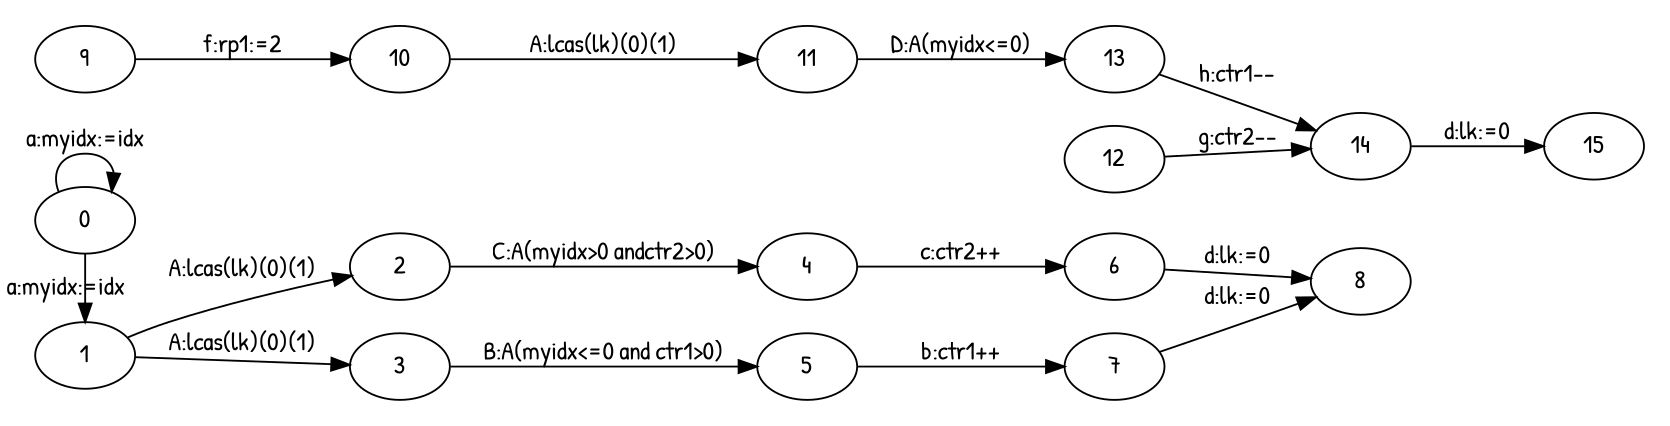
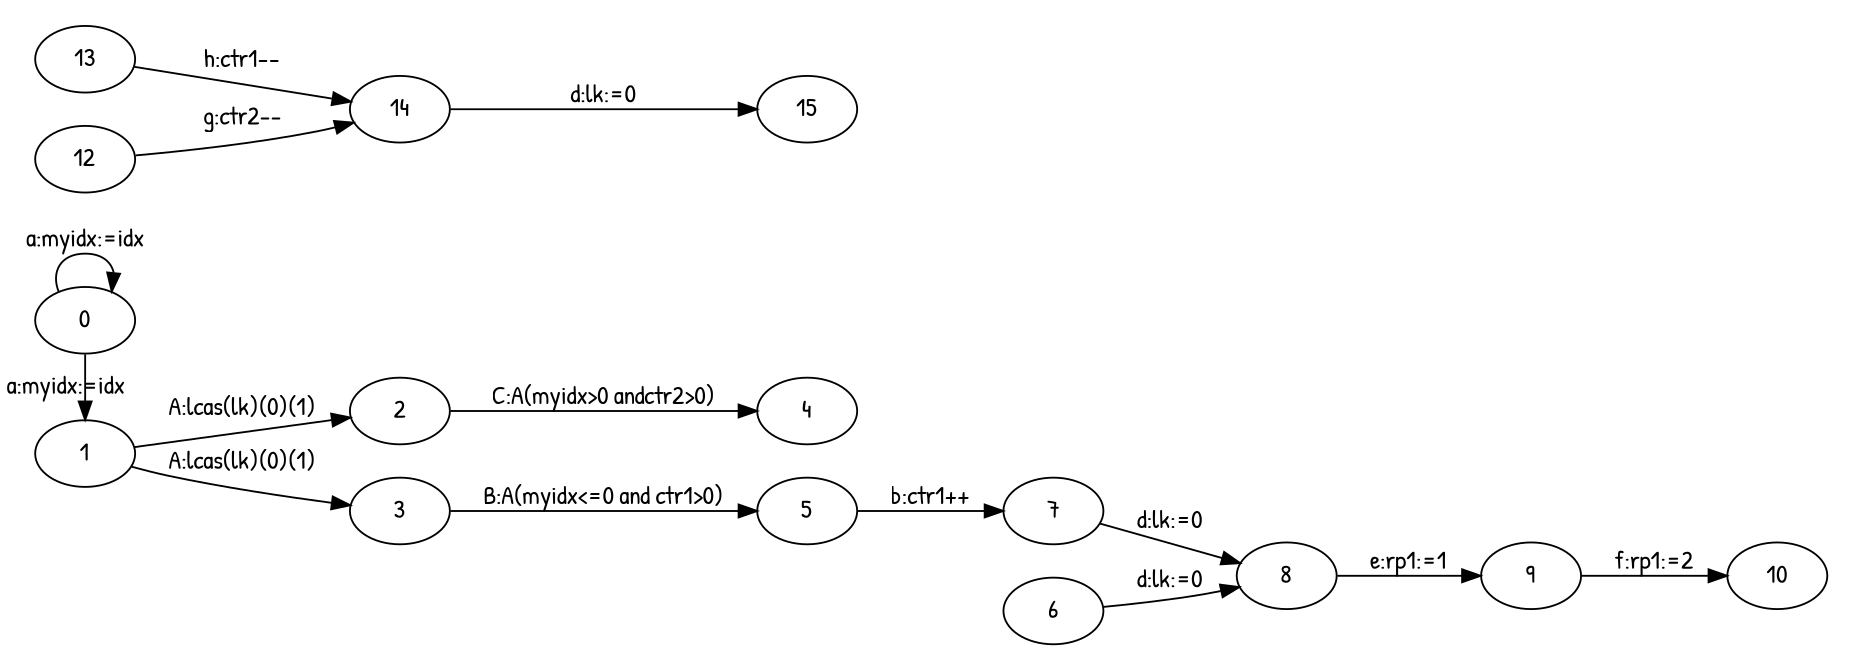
(807, 59) -> none
(952, 267) -> none
none -> (1400, 576)
